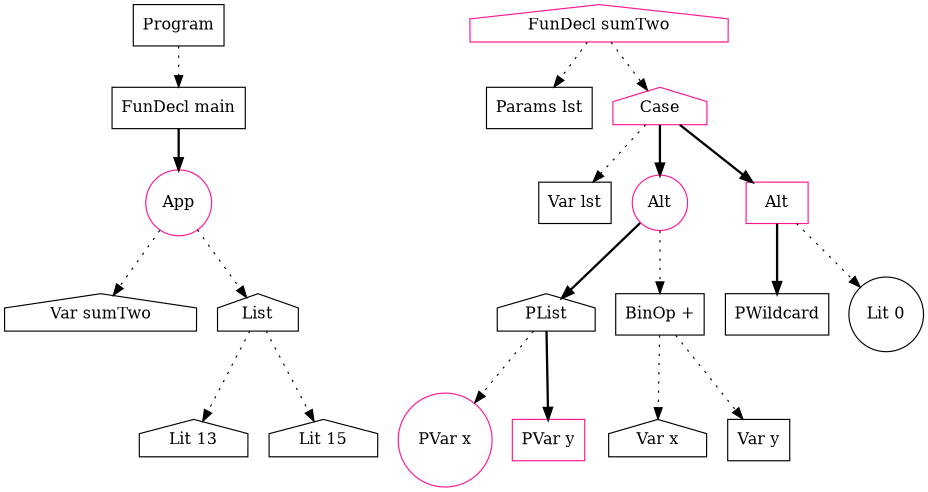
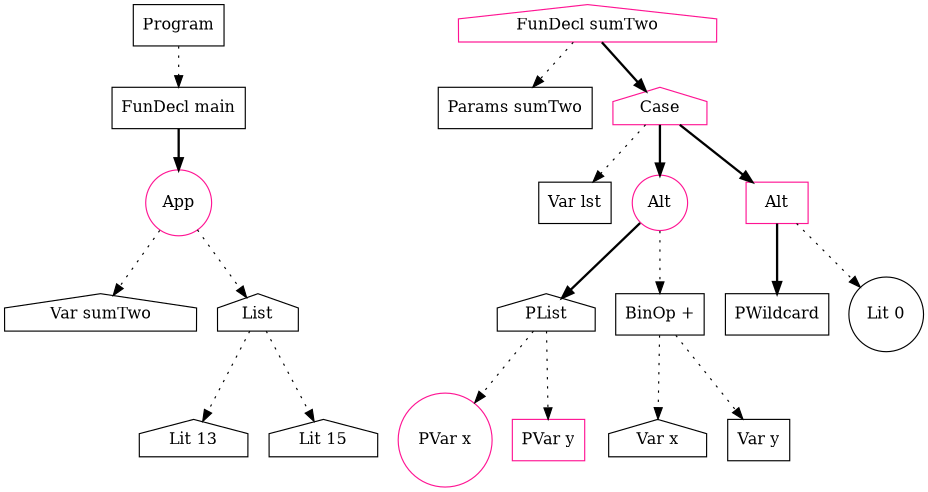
(626, 62) -> (620, 62)
(539, 108) -> (515, 108)
(547, 369) -> (547, 369)
